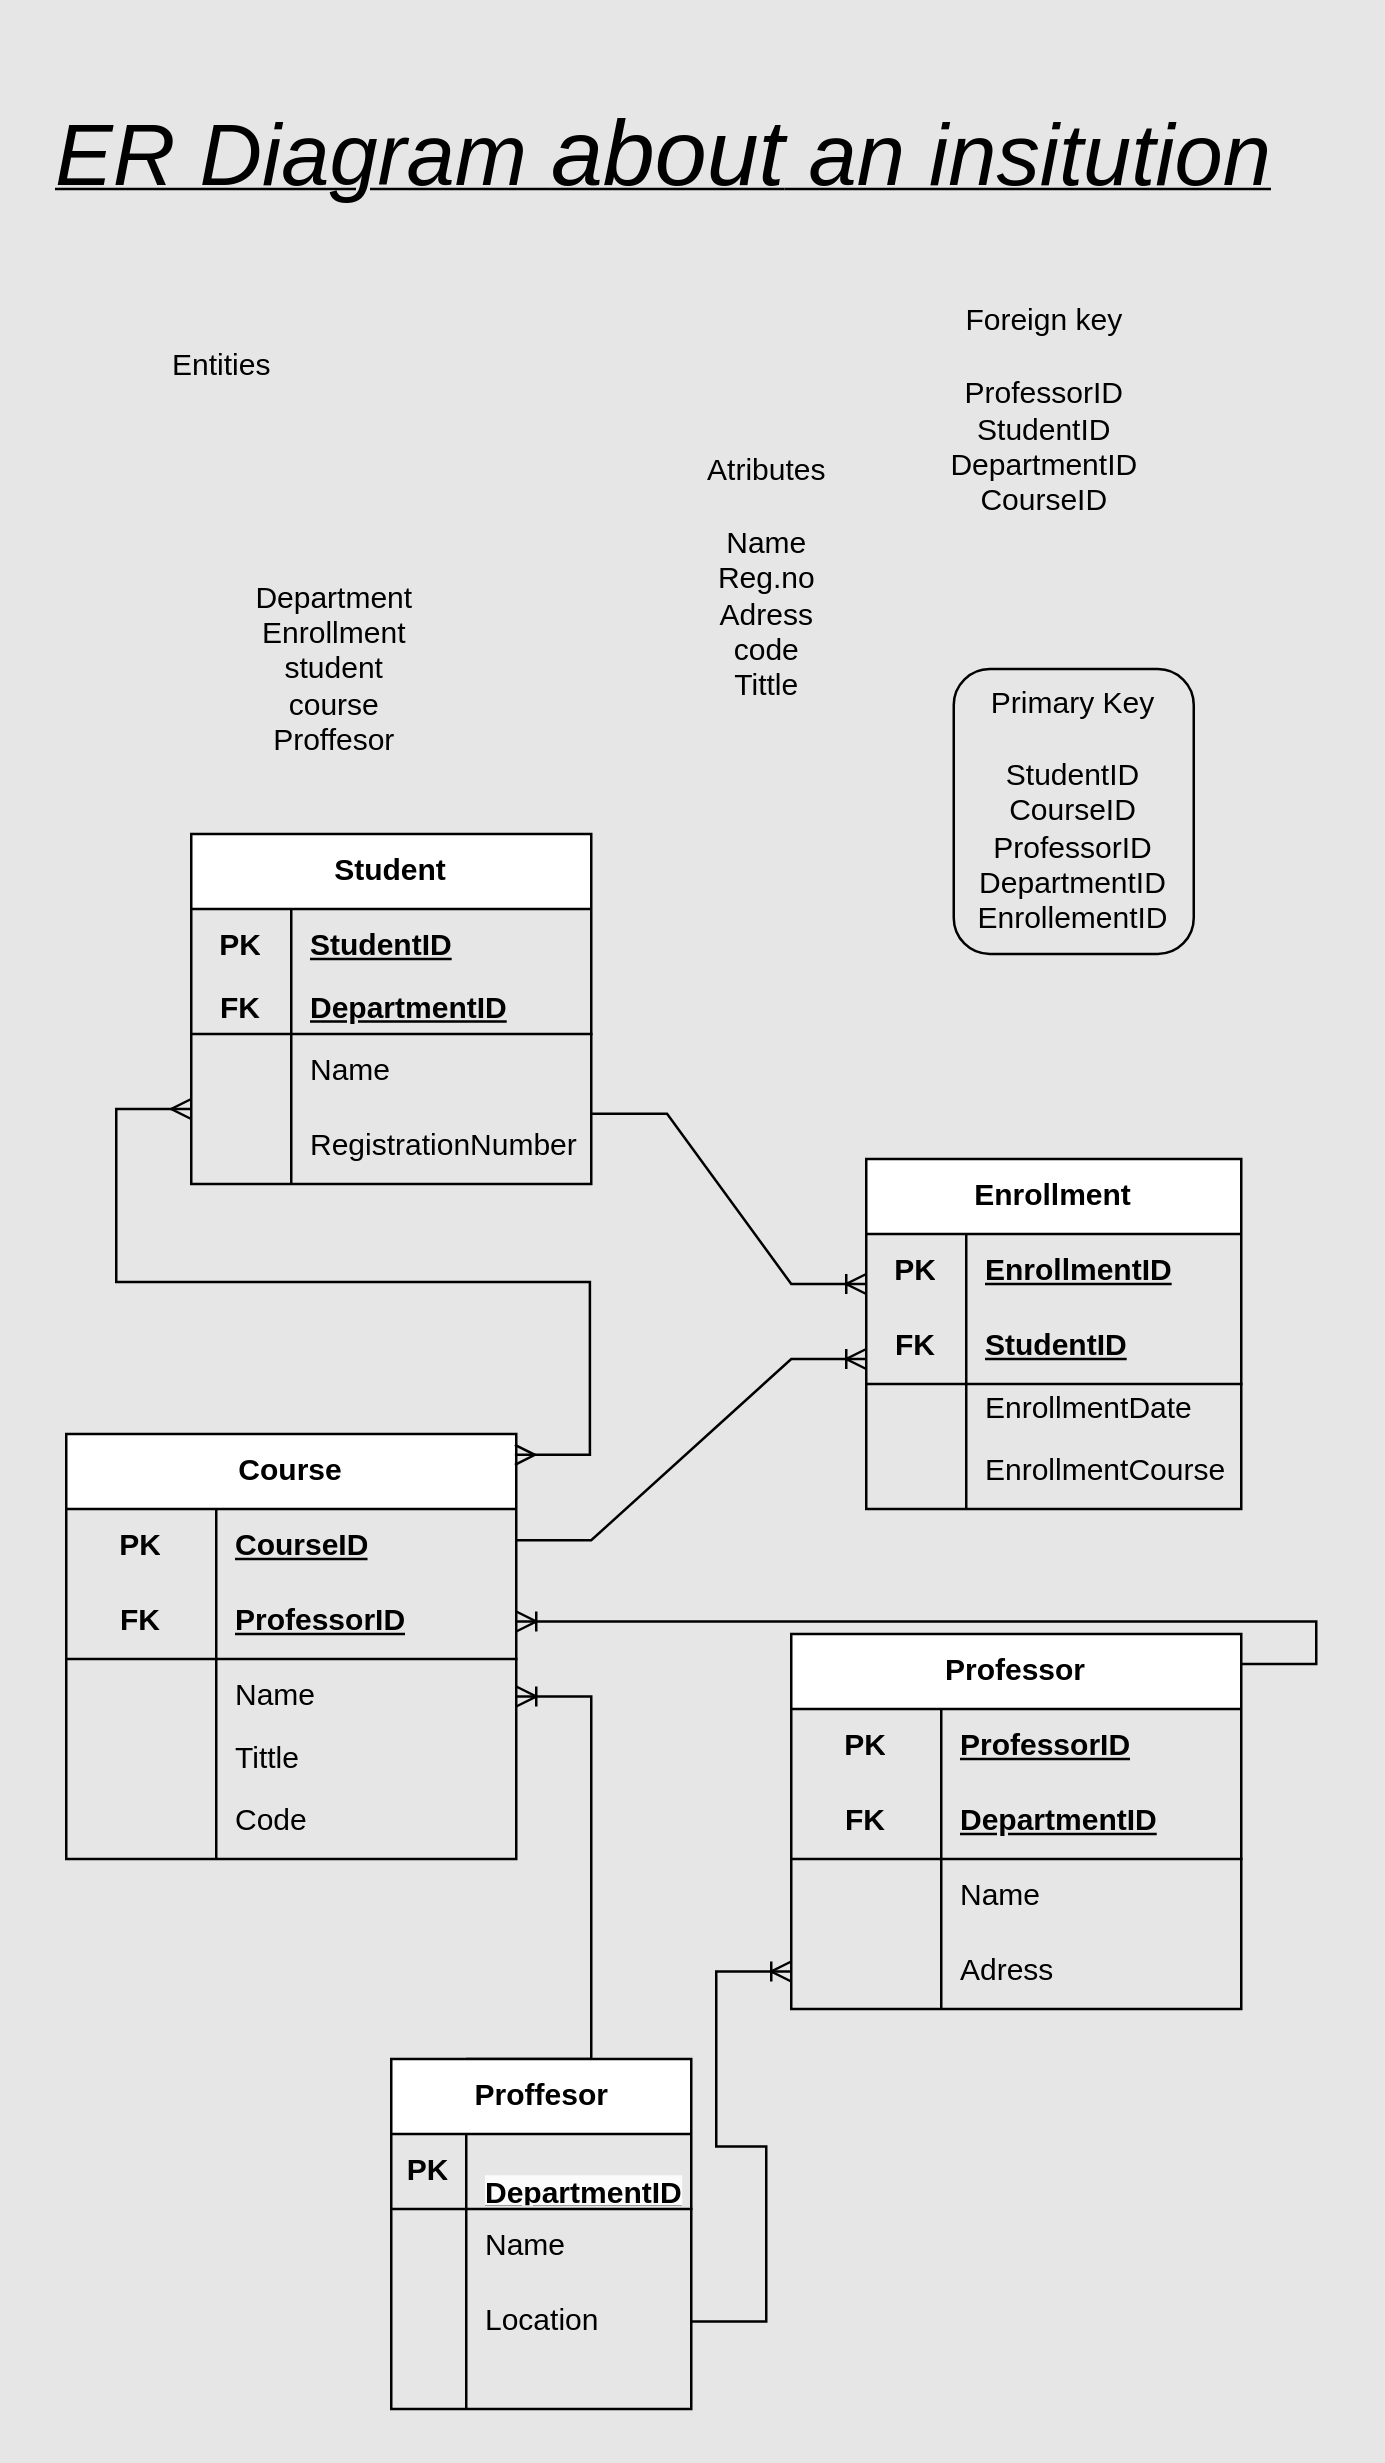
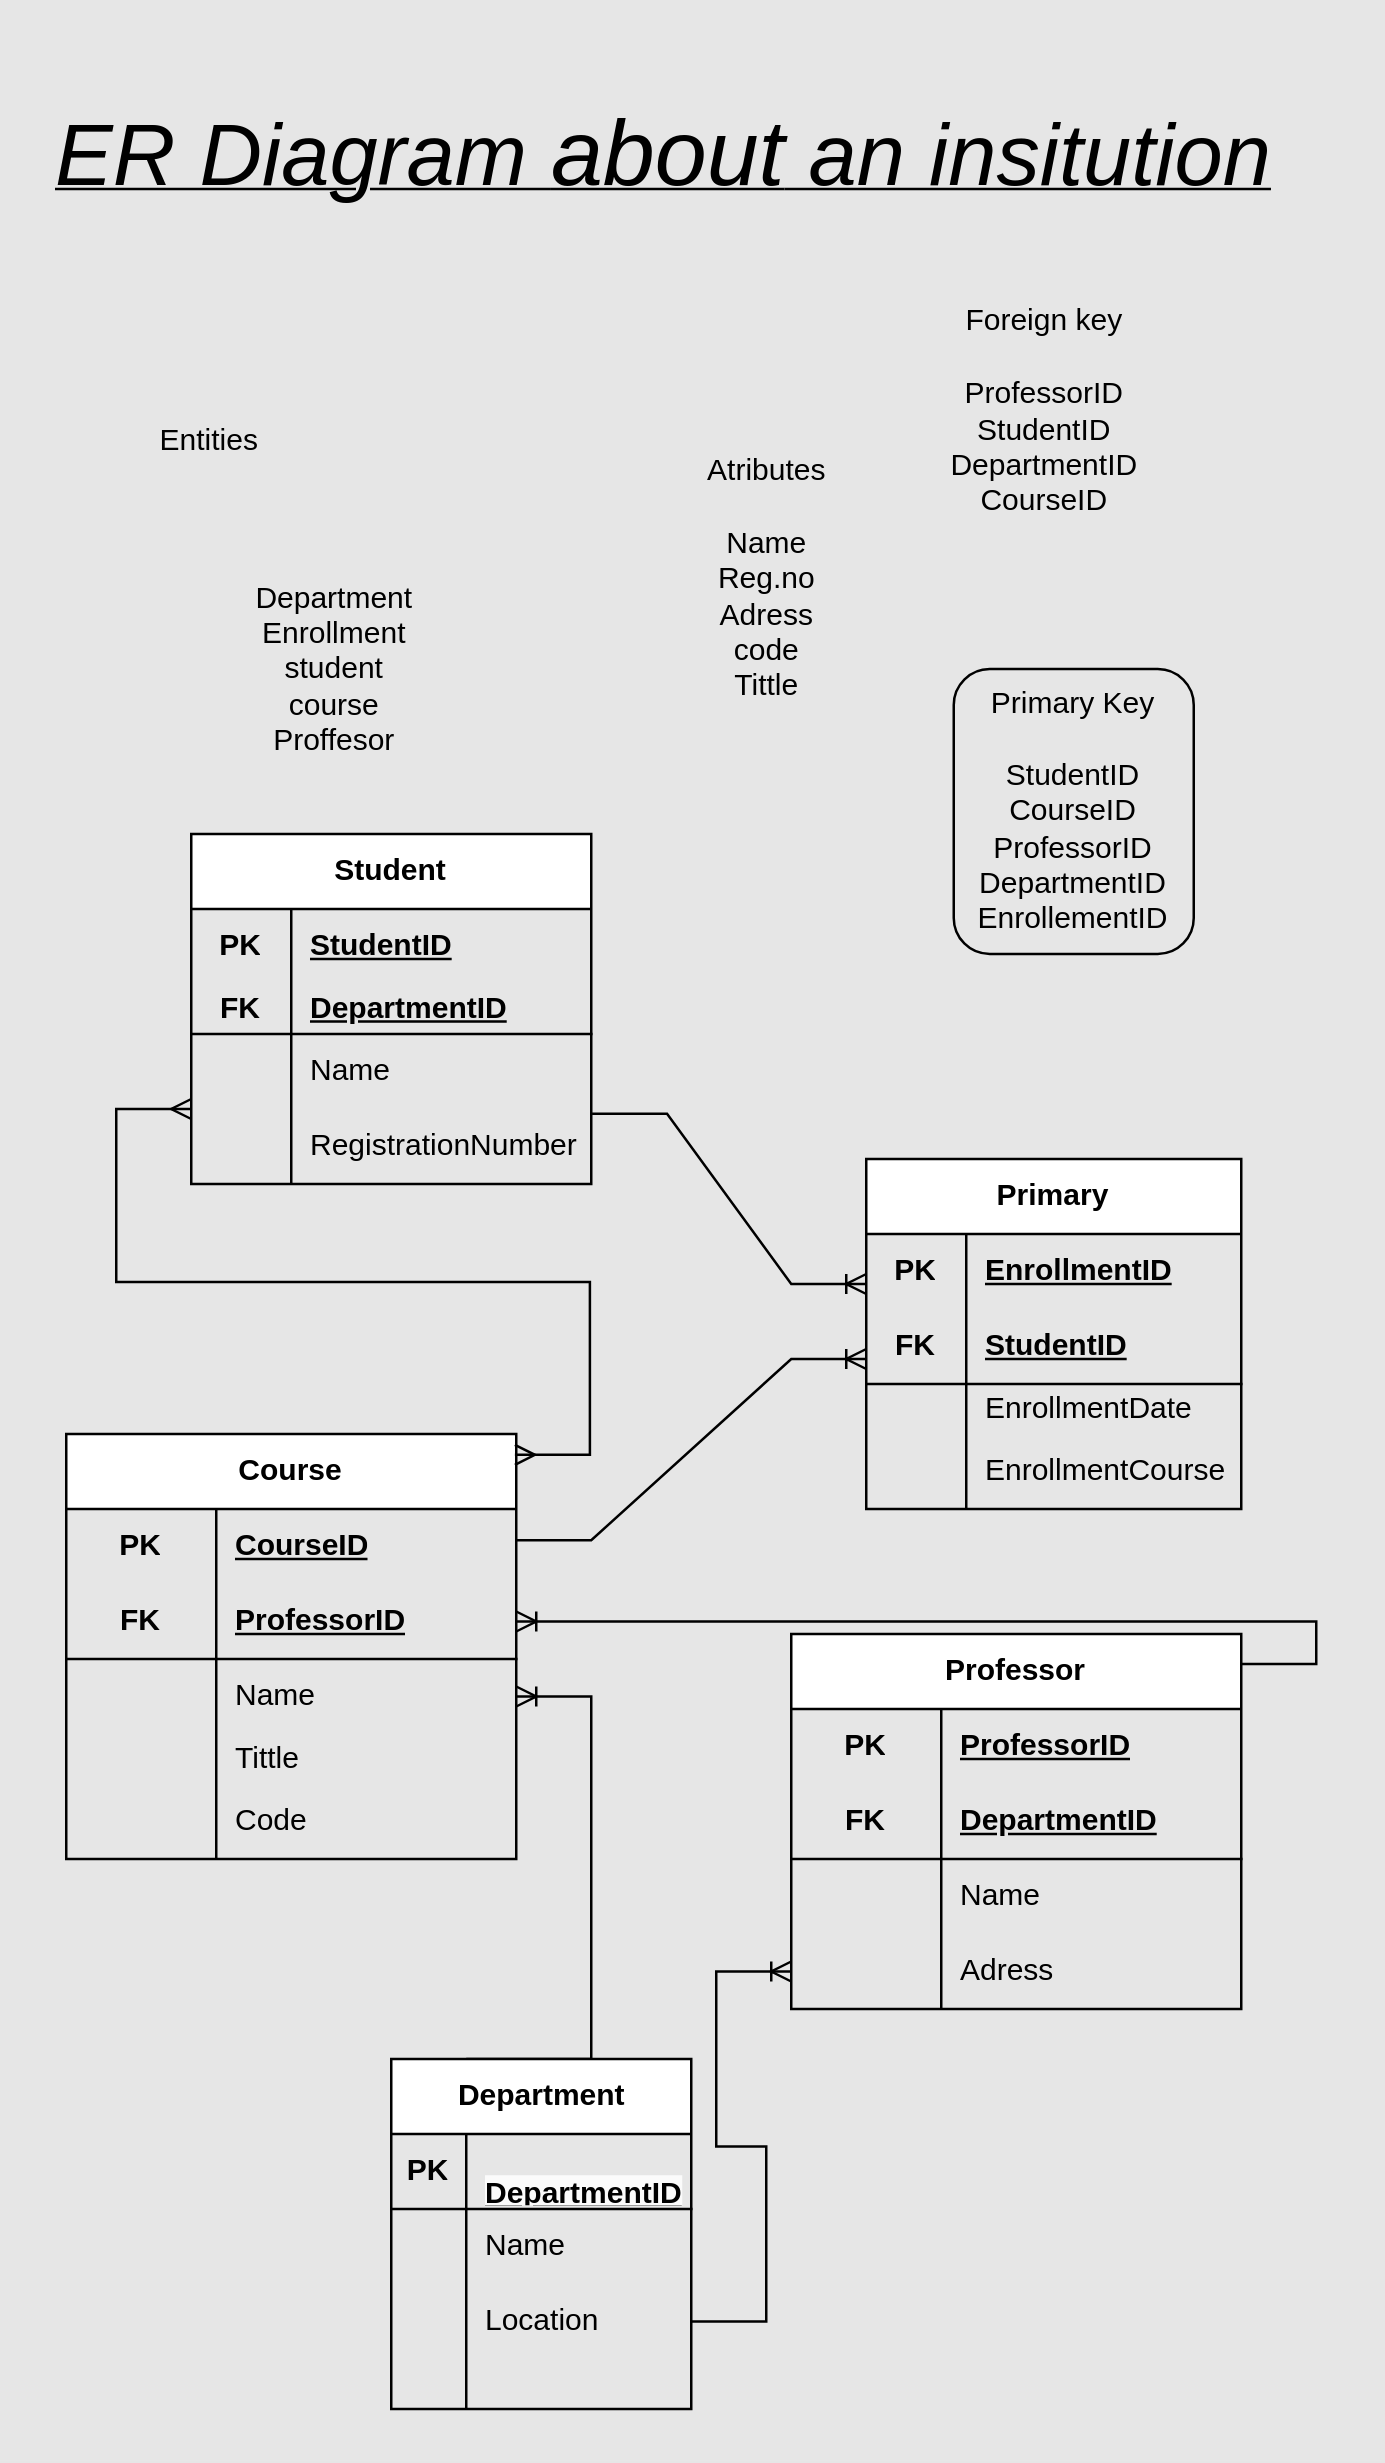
(221, 366) -> (209, 441)
(1054, 1196) -> (1054, 1196)
(543, 2096) -> (543, 2096)
